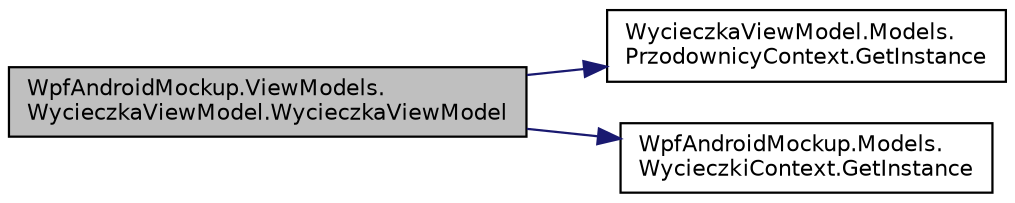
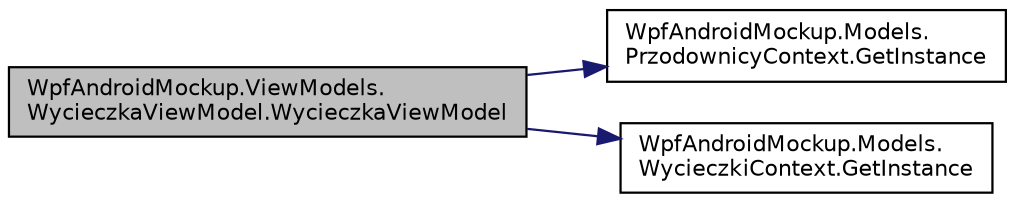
(807, 46) -> (807, 46)
